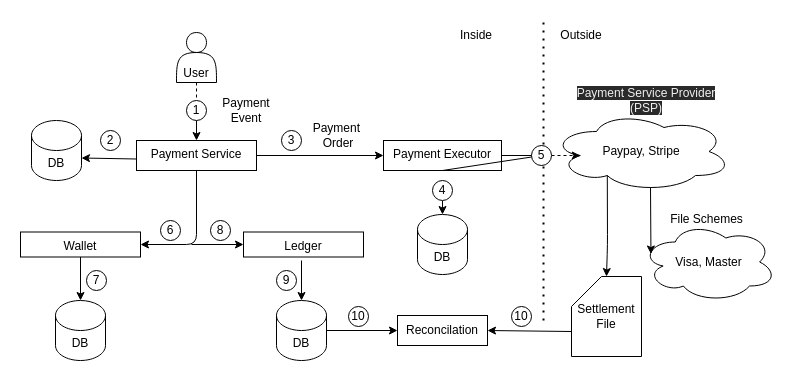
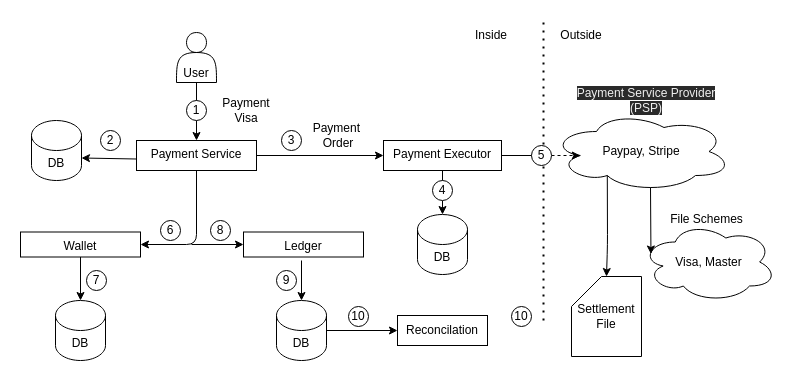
(477, 36) -> (492, 36)
(197, 92) -> (197, 92)
(247, 111) -> (247, 111)
(487, 164) -> (443, 176)
(533, 331) -> none
